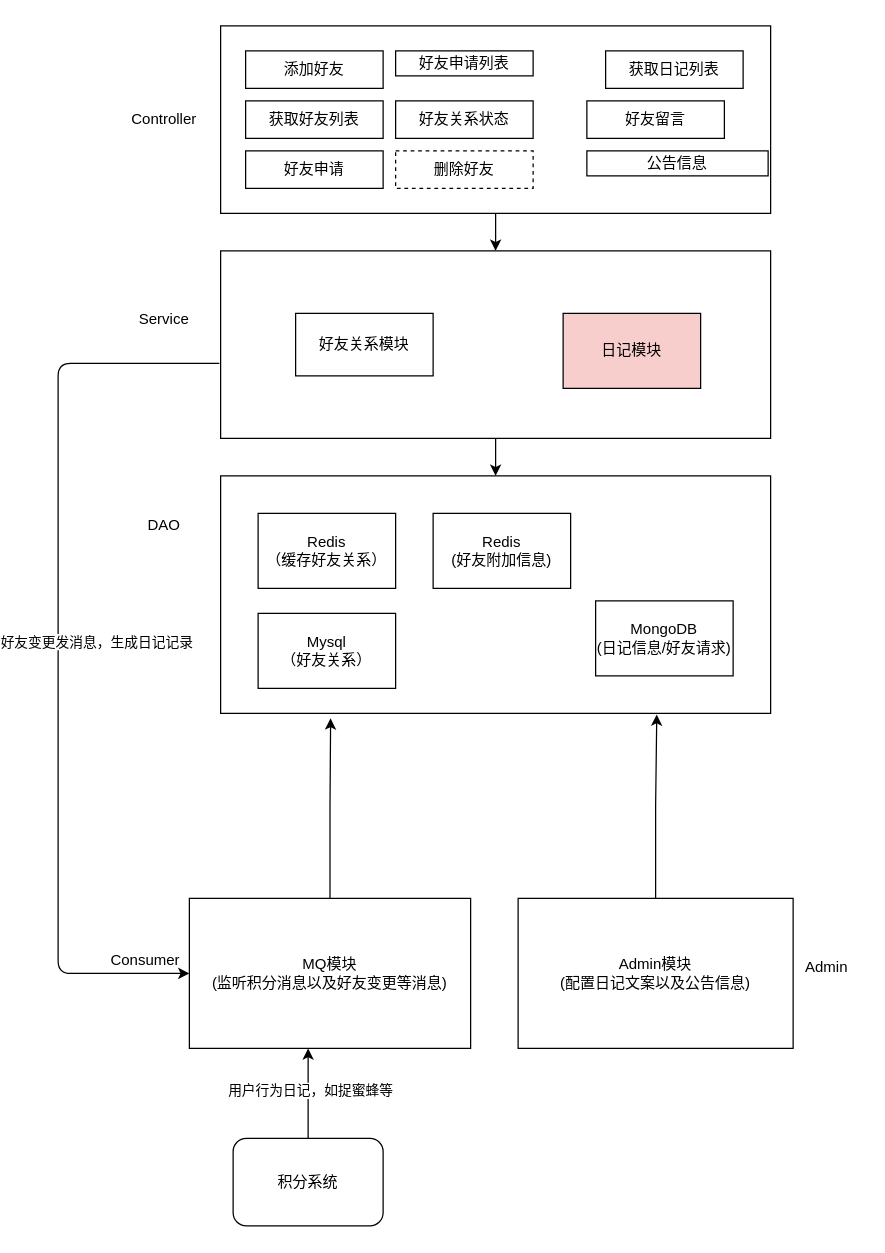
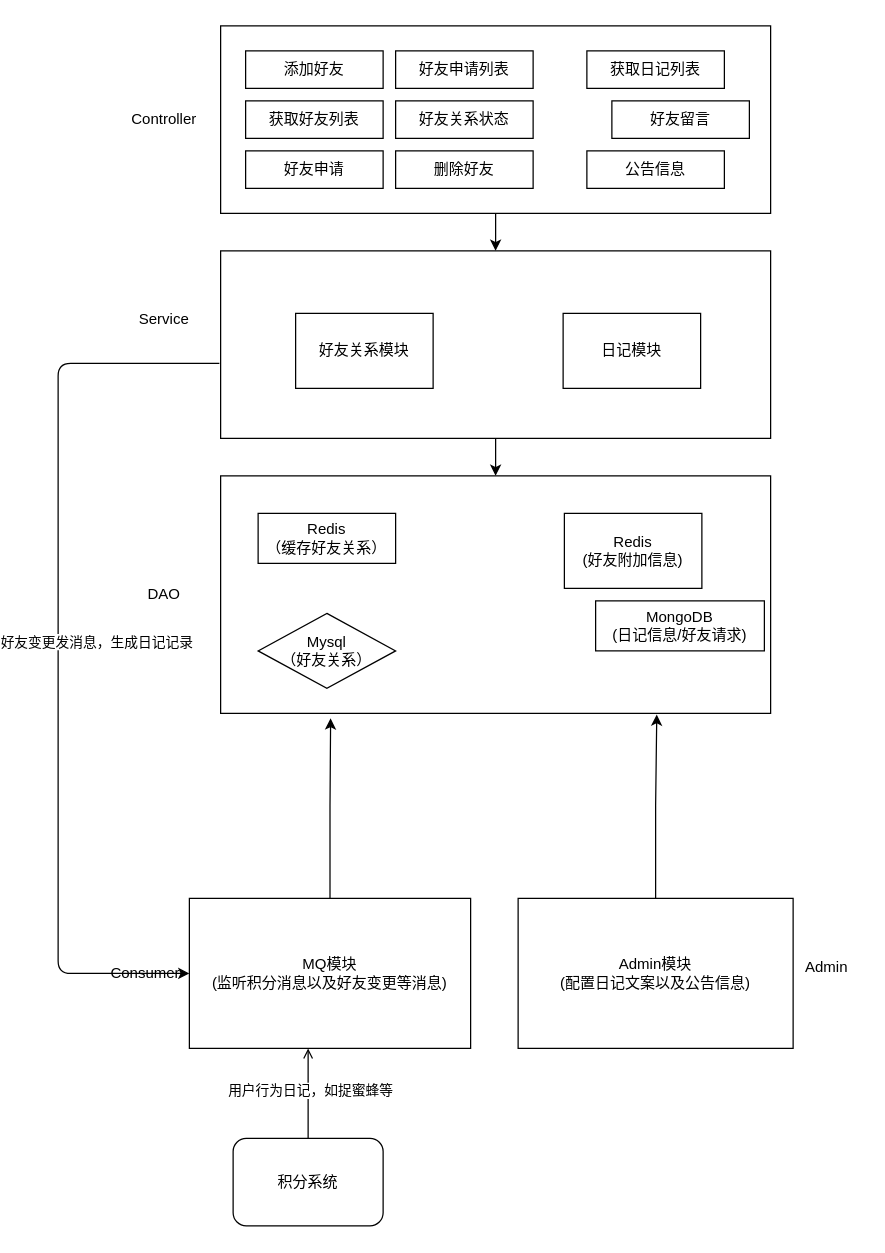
(464, 63) -> (464, 69)
(674, 69) -> (656, 69)
(656, 119) -> (681, 119)
(678, 163) -> (656, 169)
(464, 169) -> (464, 169)
(364, 344) -> (364, 351)
(632, 351) -> (632, 351)
(164, 526) -> (164, 594)
(327, 551) -> (327, 538)
(502, 551) -> (633, 551)
(664, 638) -> (680, 626)
(327, 651) -> (327, 651)
(146, 961) -> (146, 973)
(308, 1053) -> (308, 1056)
